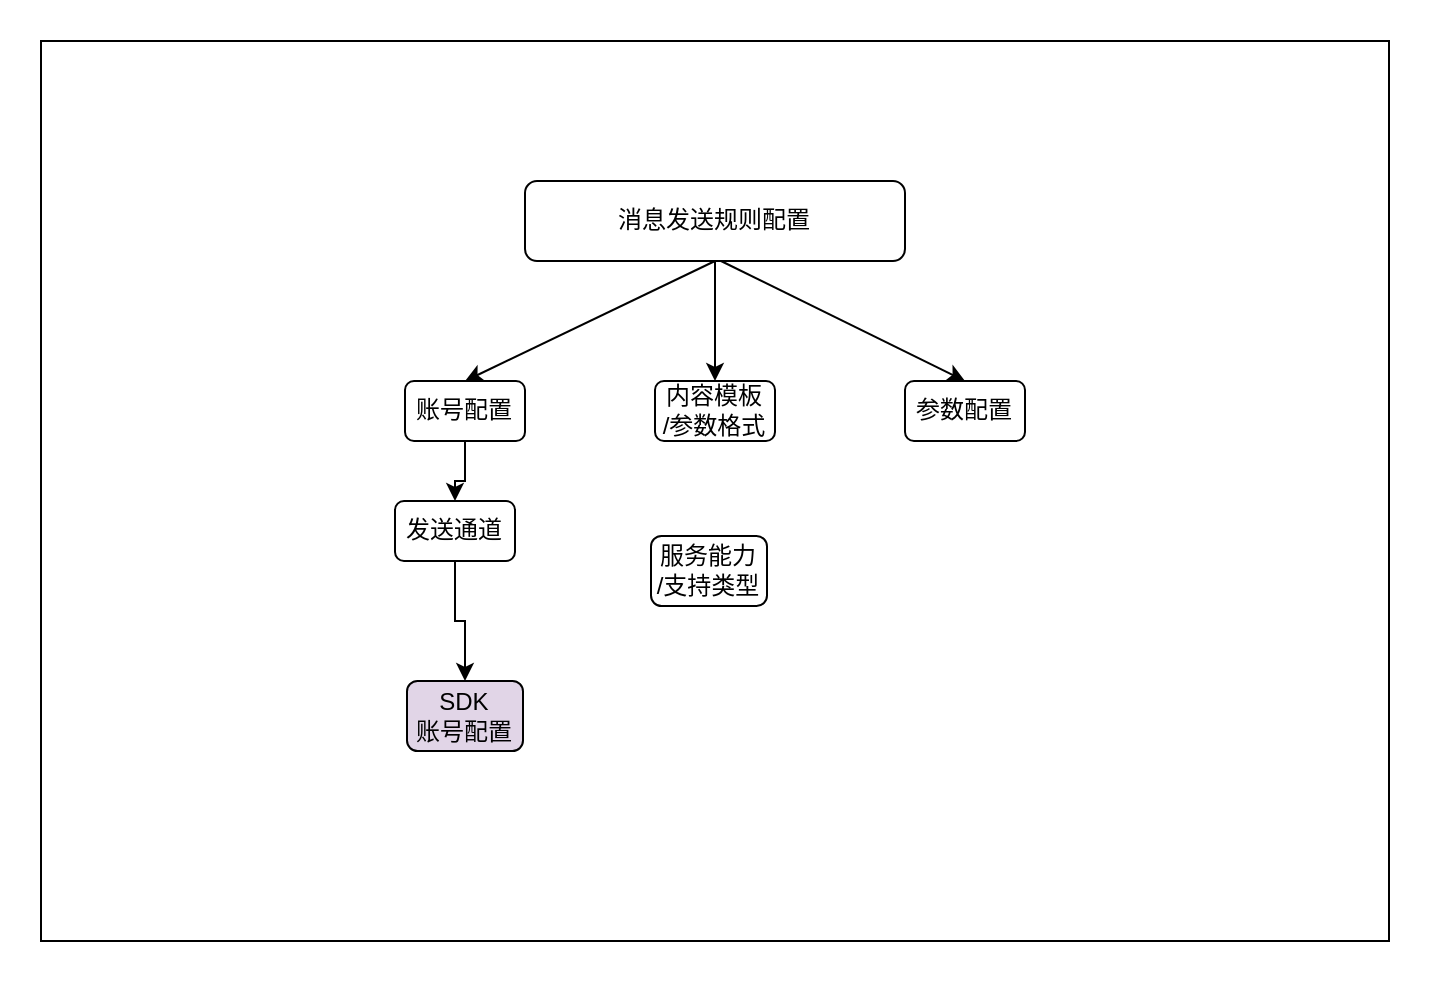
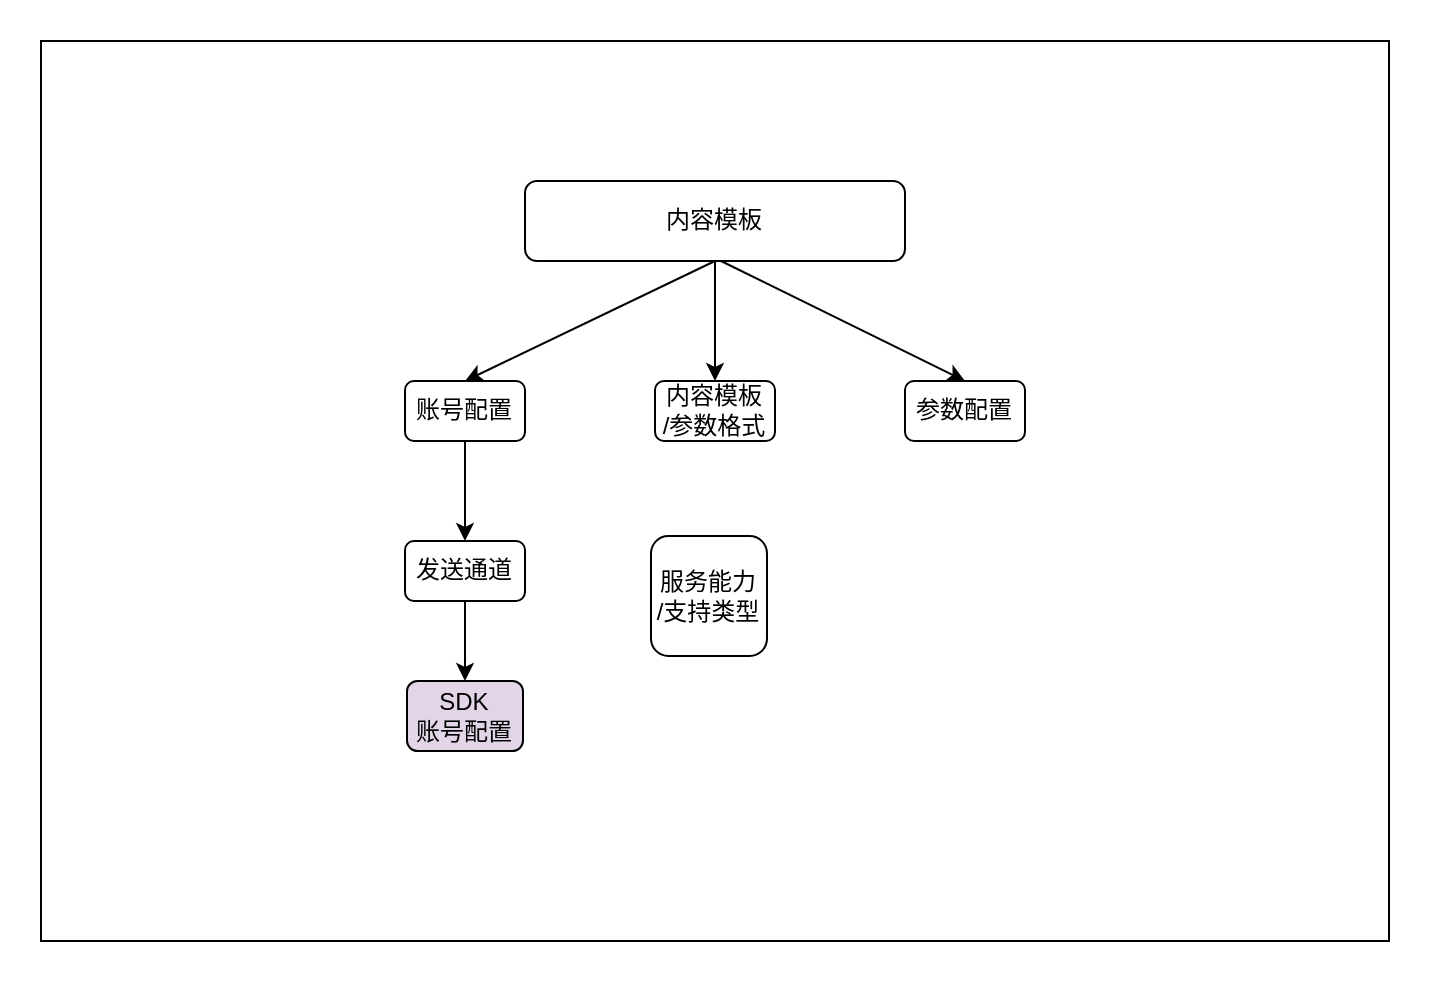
(715, 221) -> (715, 221)
(455, 531) -> (465, 571)
(709, 571) -> (709, 596)
